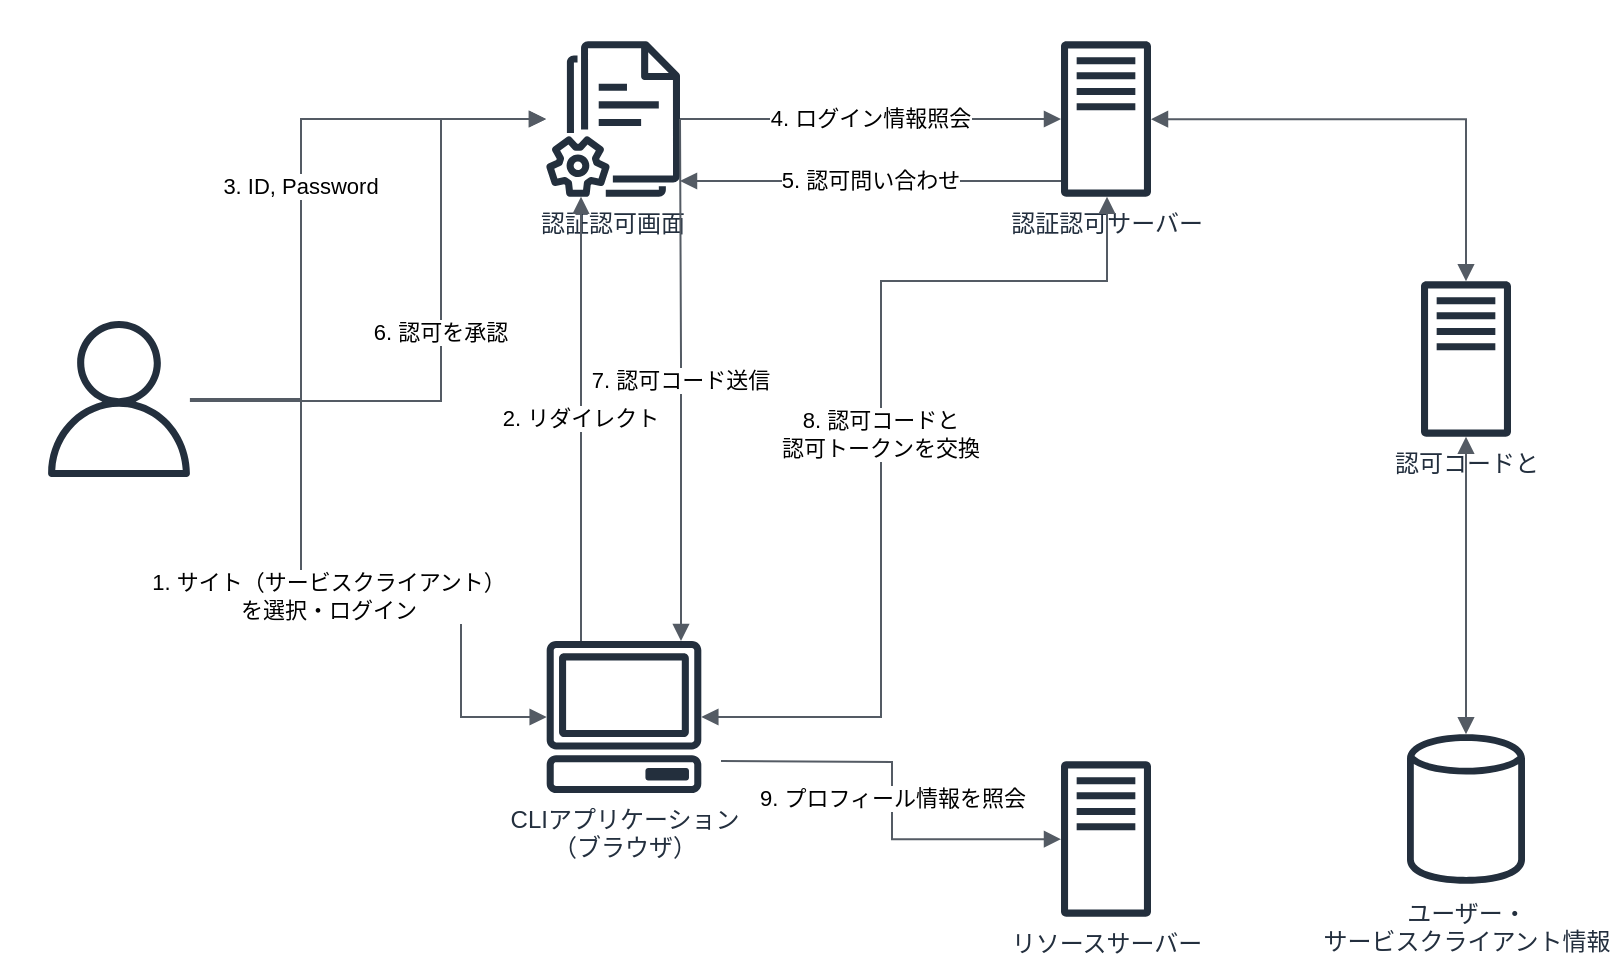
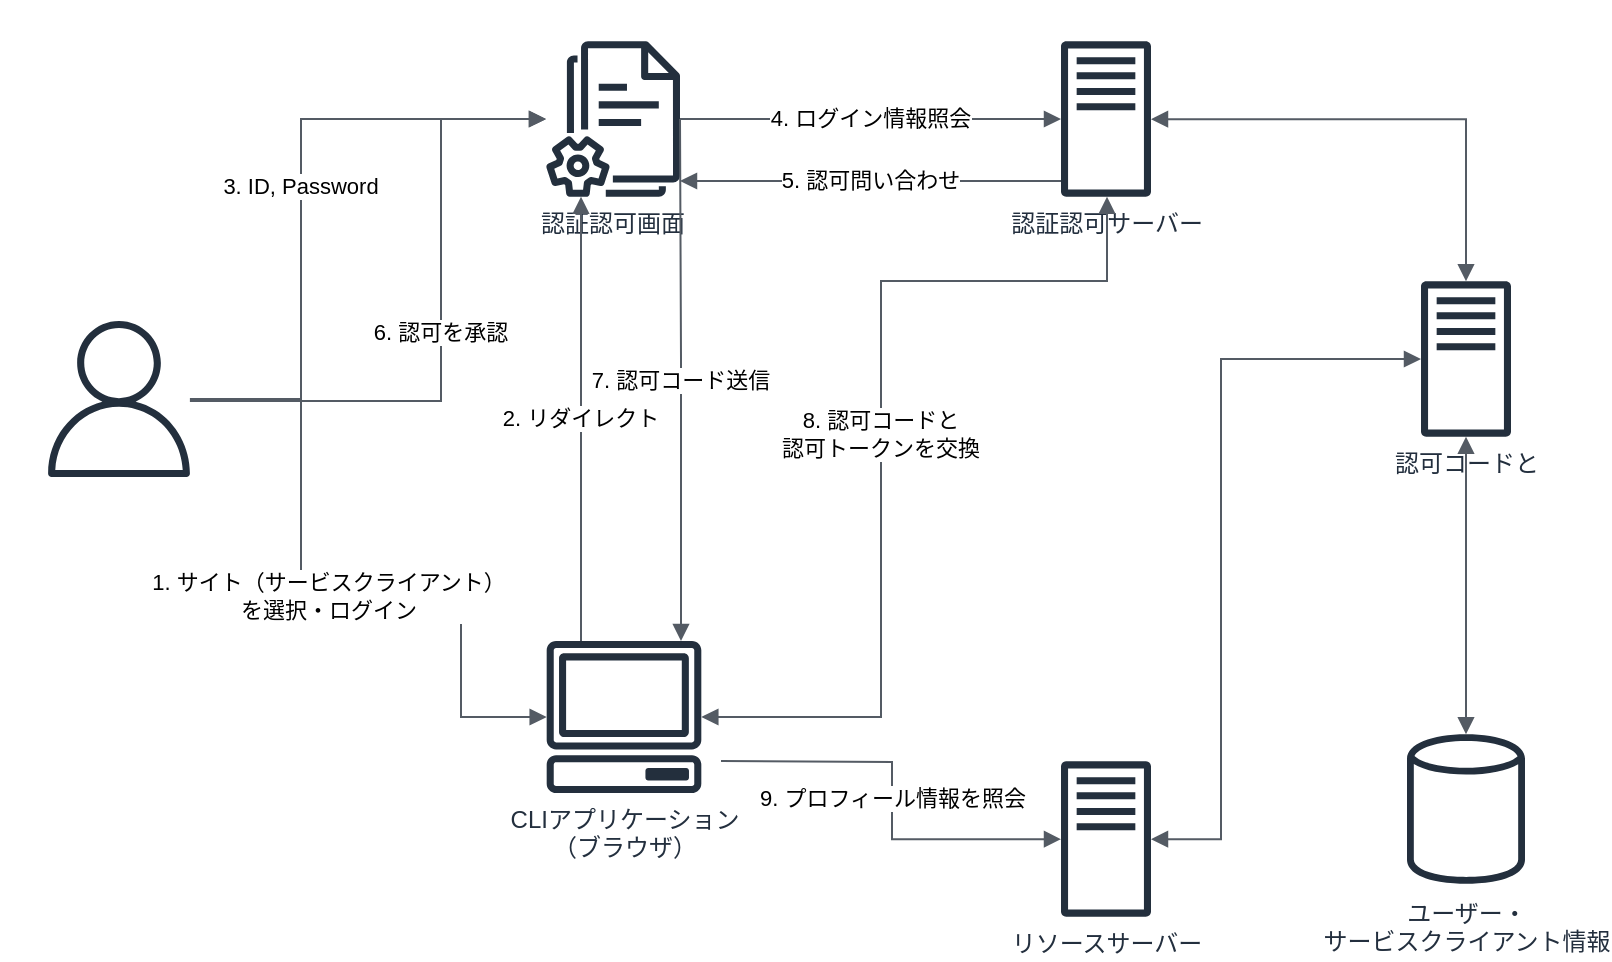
none -> (1221, 534)
